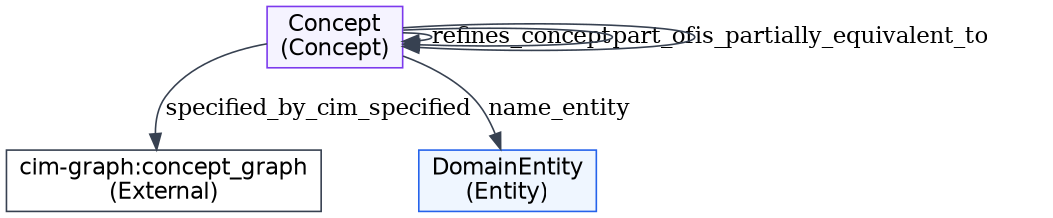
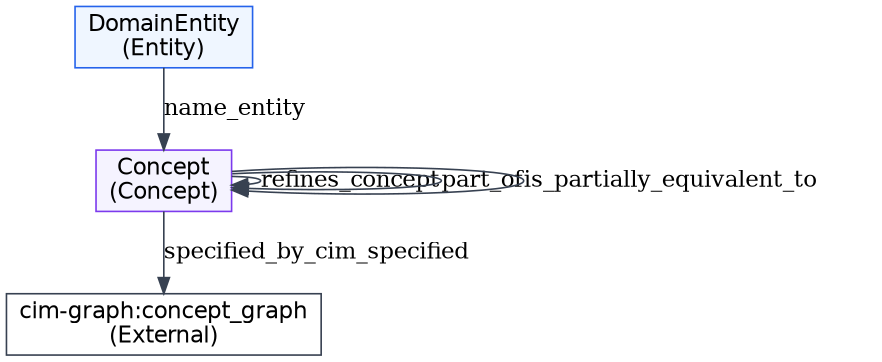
(458, 85) -> (164, 101)
